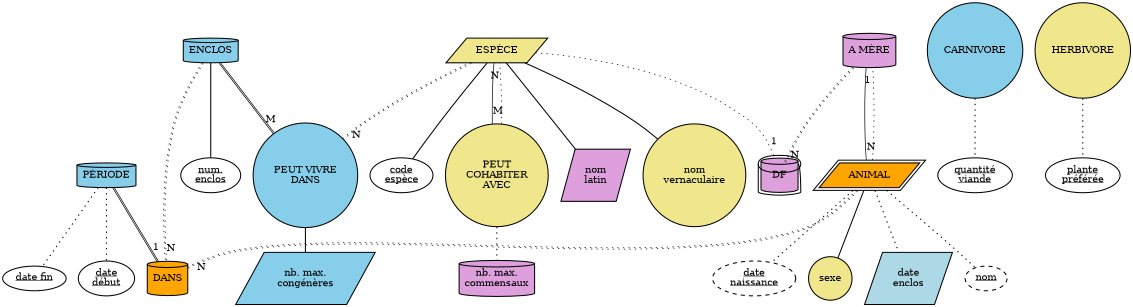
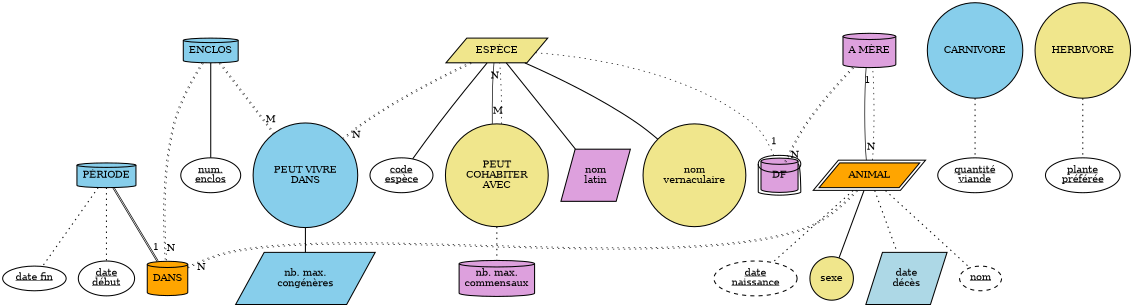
(247, 98) -> (247, 98)
(908, 278) -> (906, 278)
